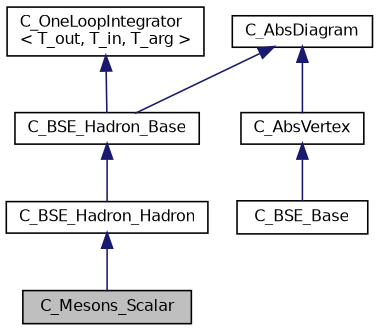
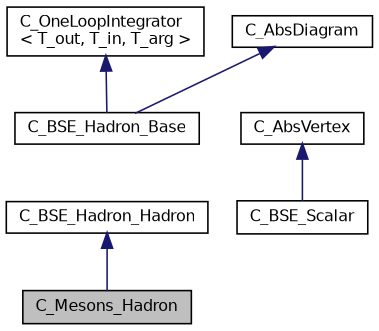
(302, 88) -> none
(107, 181) -> none
(302, 217) -> (302, 217)
(107, 307) -> (107, 307)
